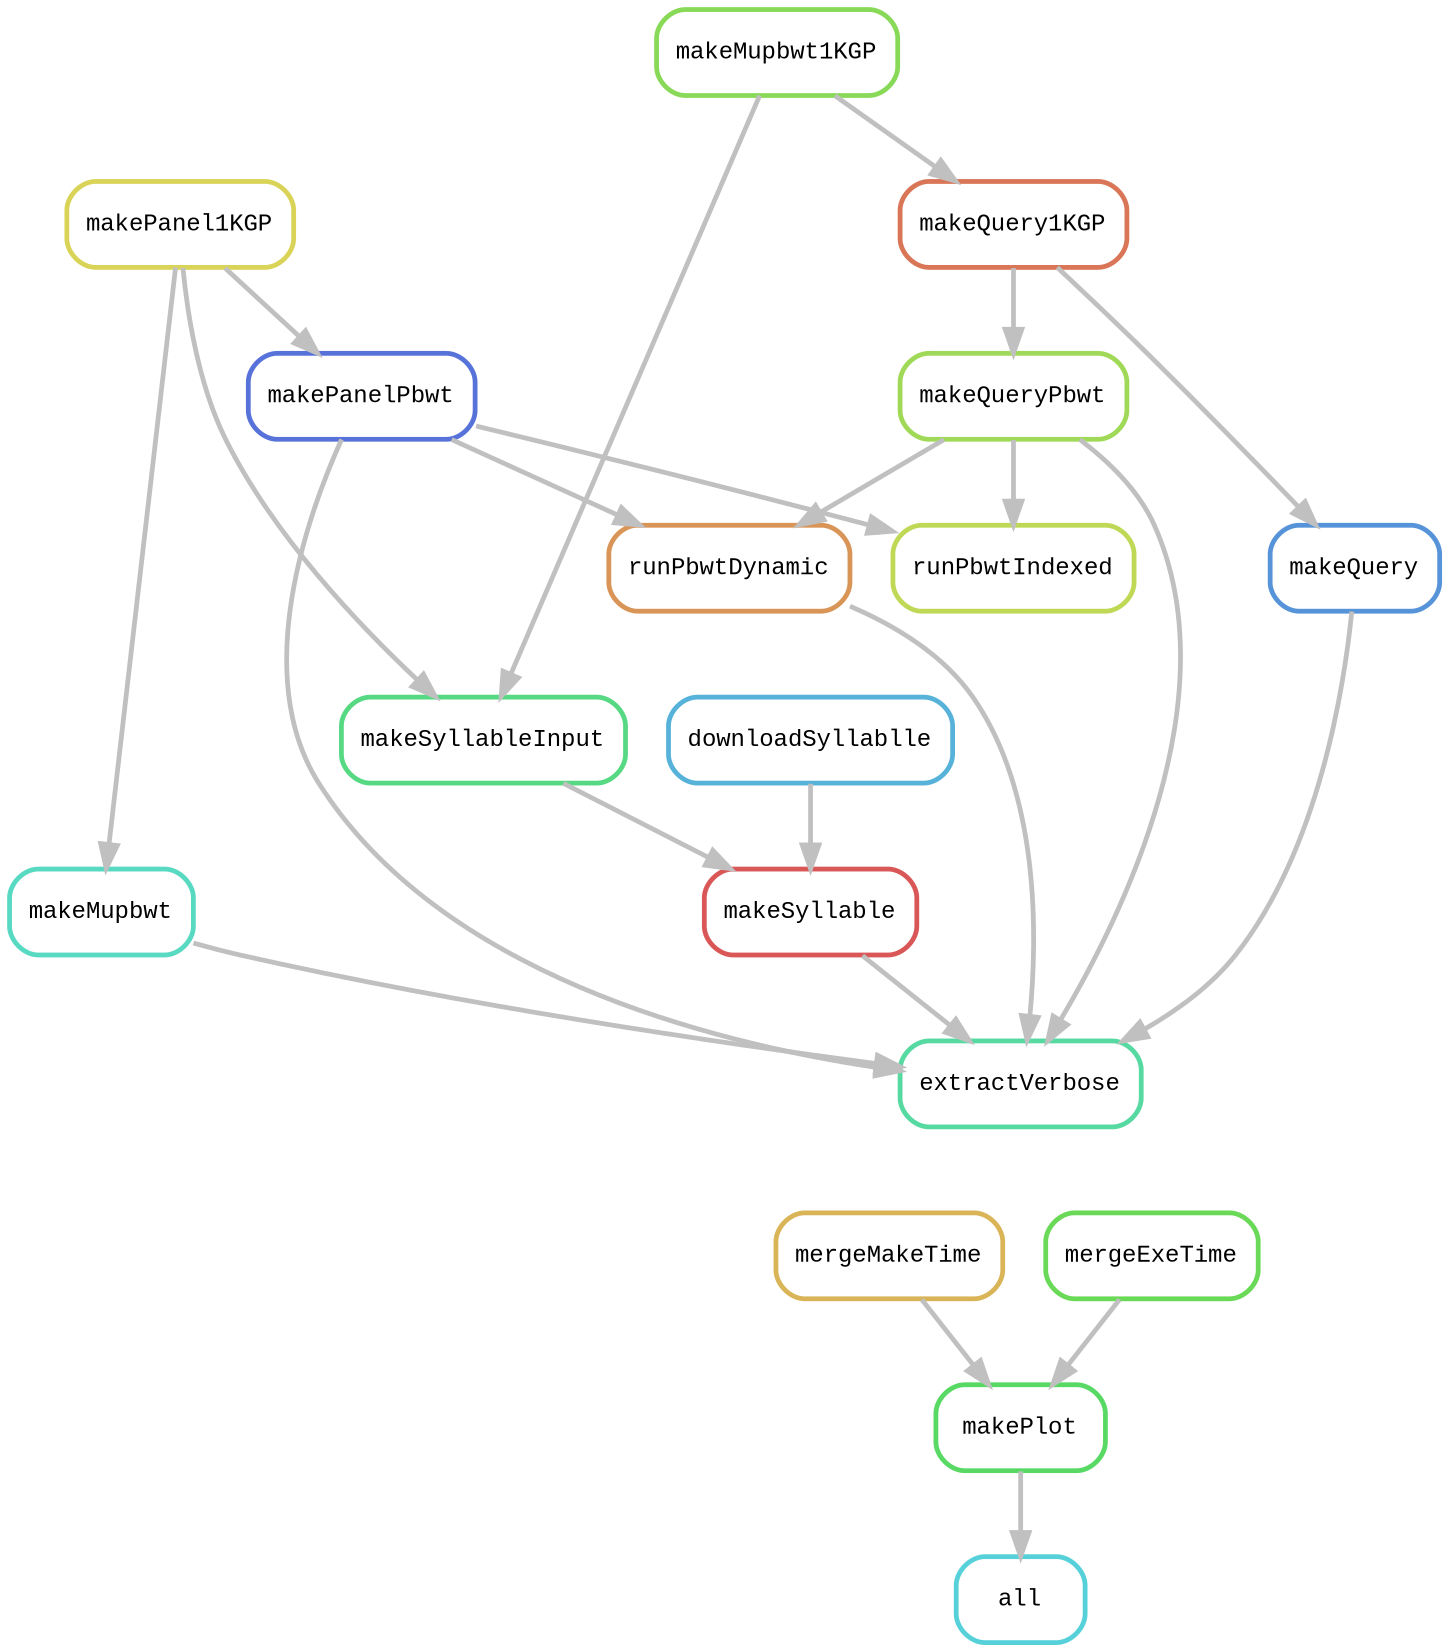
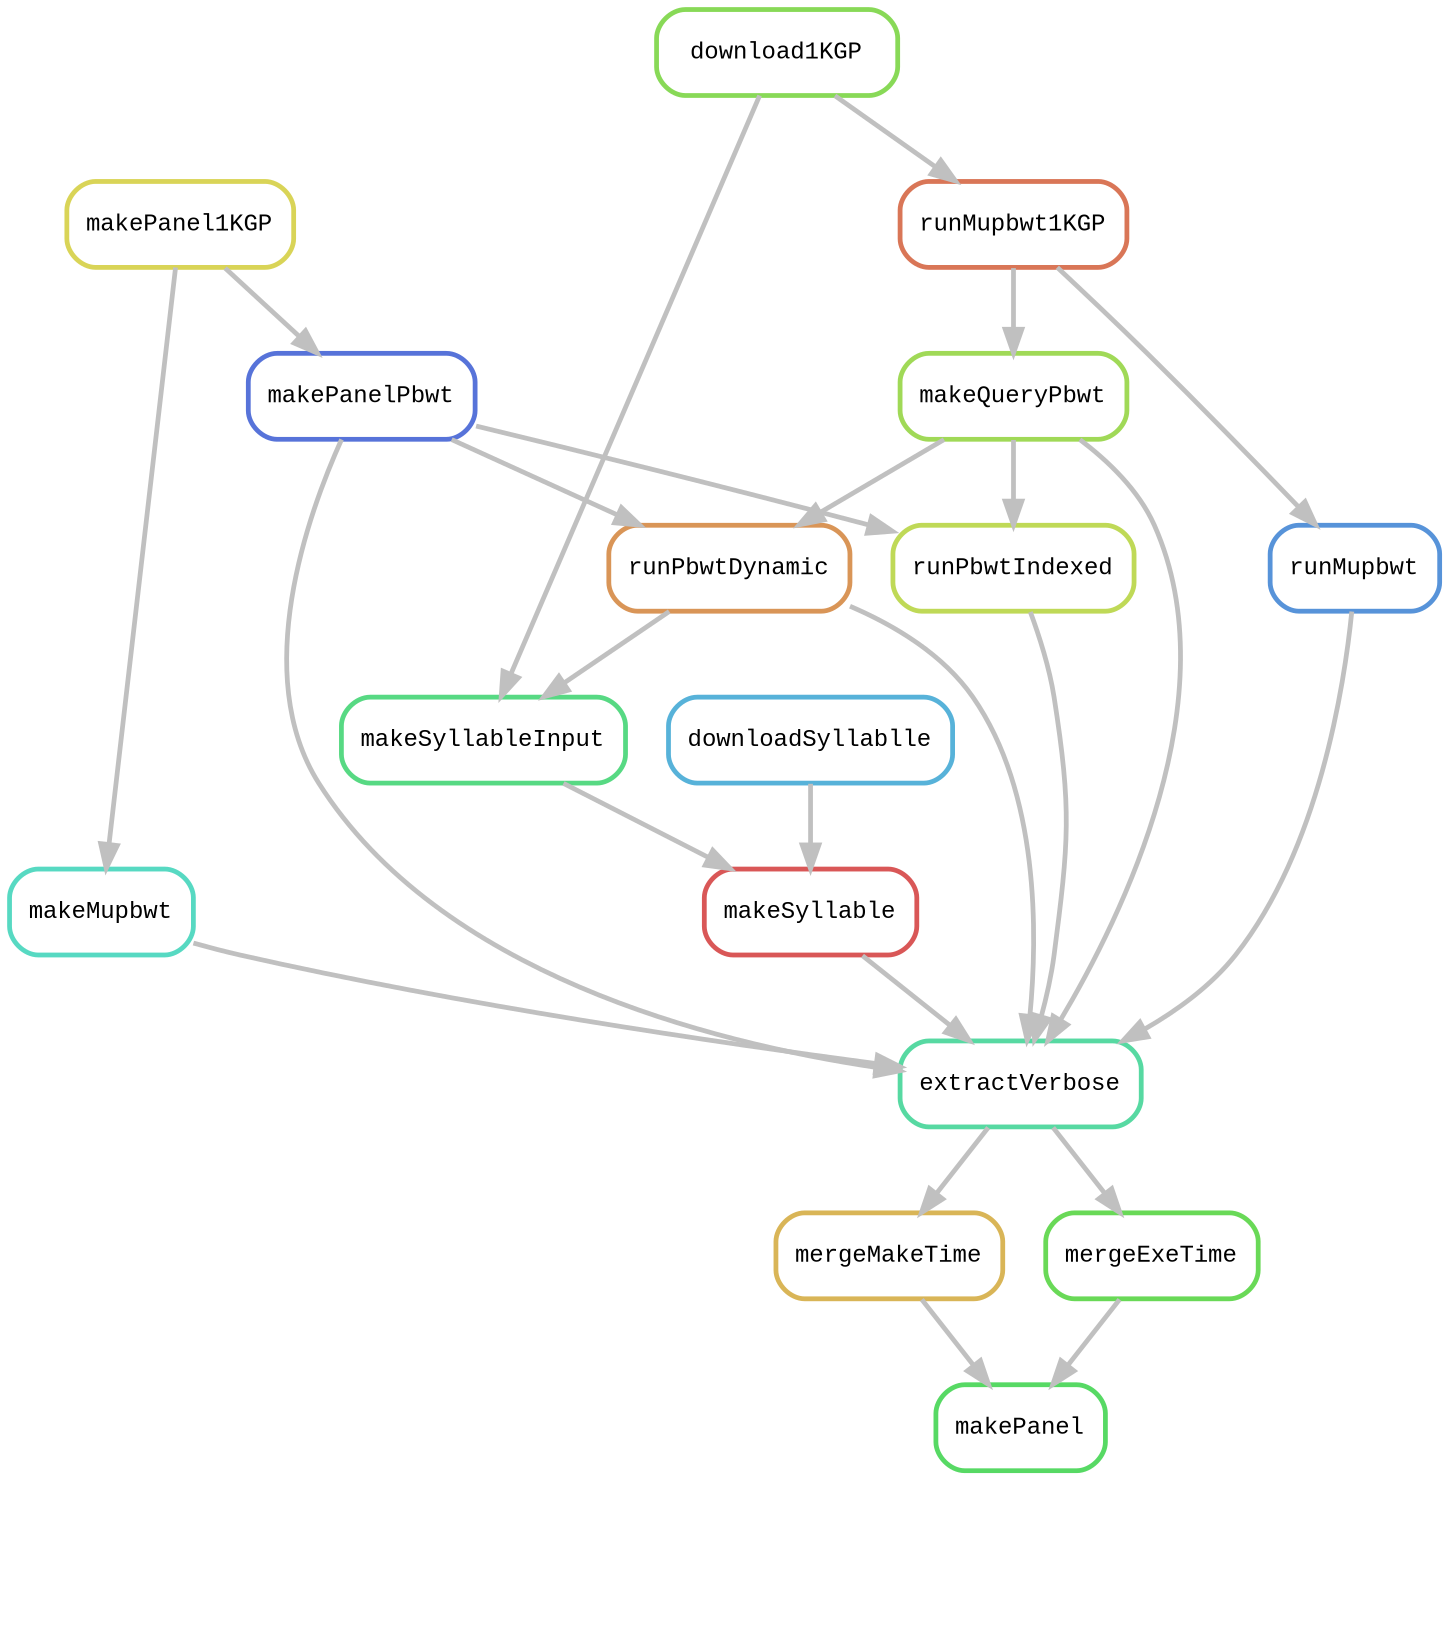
(777, 53) -> (777, 53)
(1013, 224) -> (1013, 224)
(259, 496) -> (617, 647)
(1355, 568) -> (1355, 568)
none -> (1066, 813)
none -> (962, 1161)
none -> (1079, 1161)
(1021, 1428) -> (1021, 1428)
(1021, 1600) -> none
